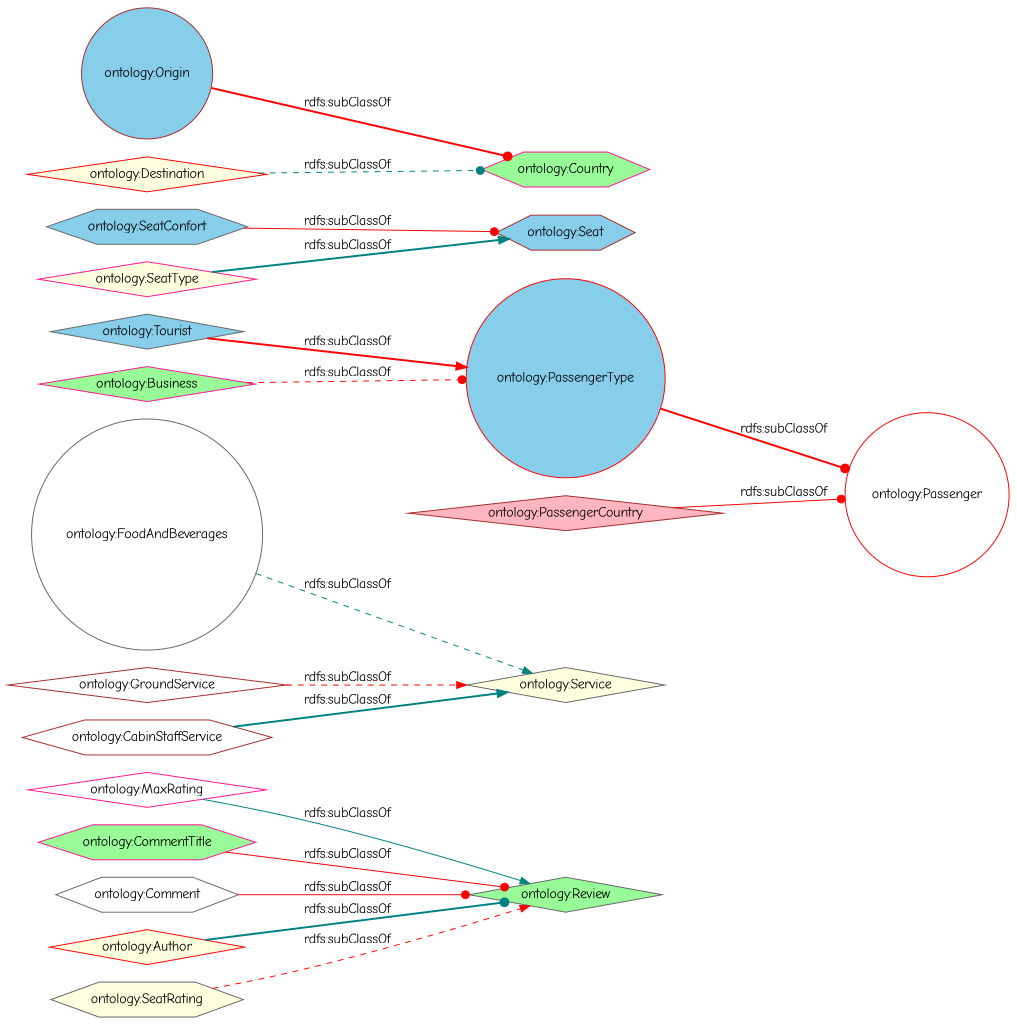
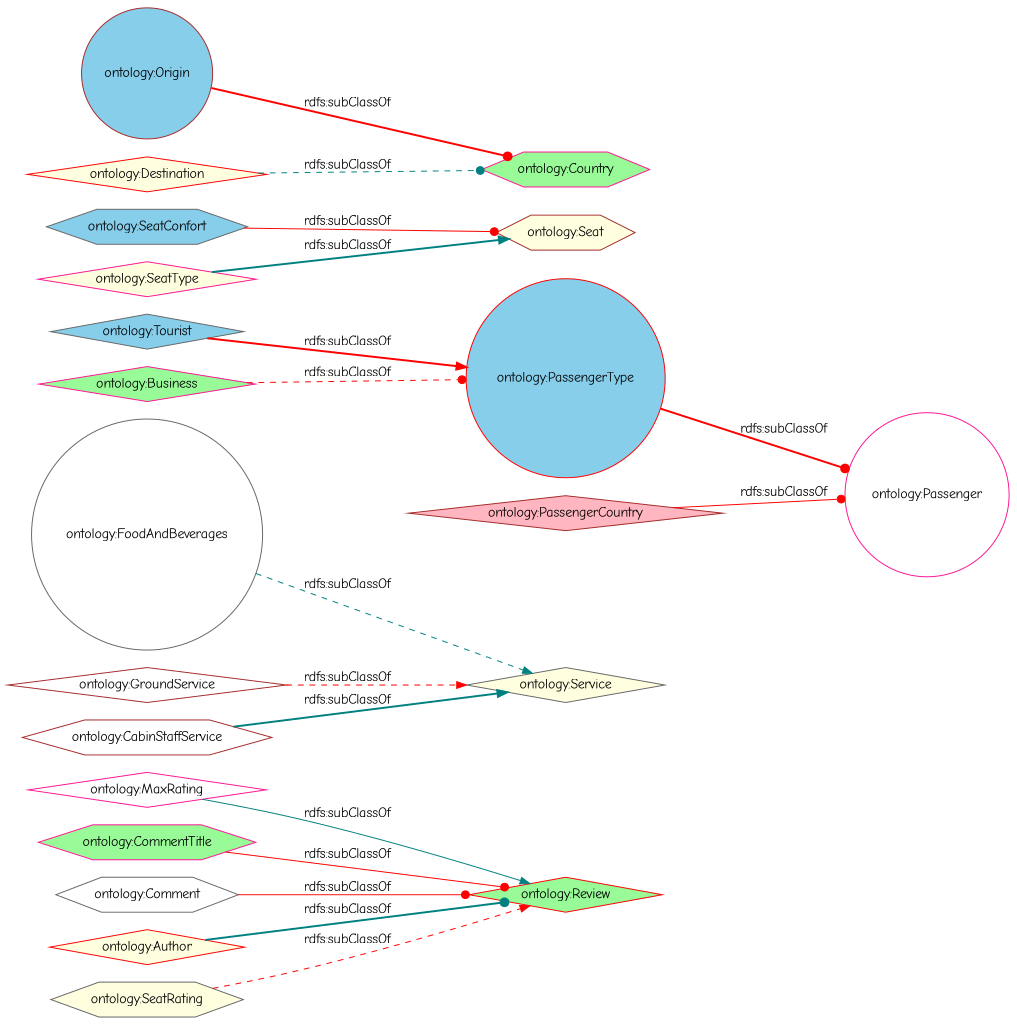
(566, 233) -> (566, 233)
(927, 495) -> (927, 495)
(566, 895) -> (566, 895)
